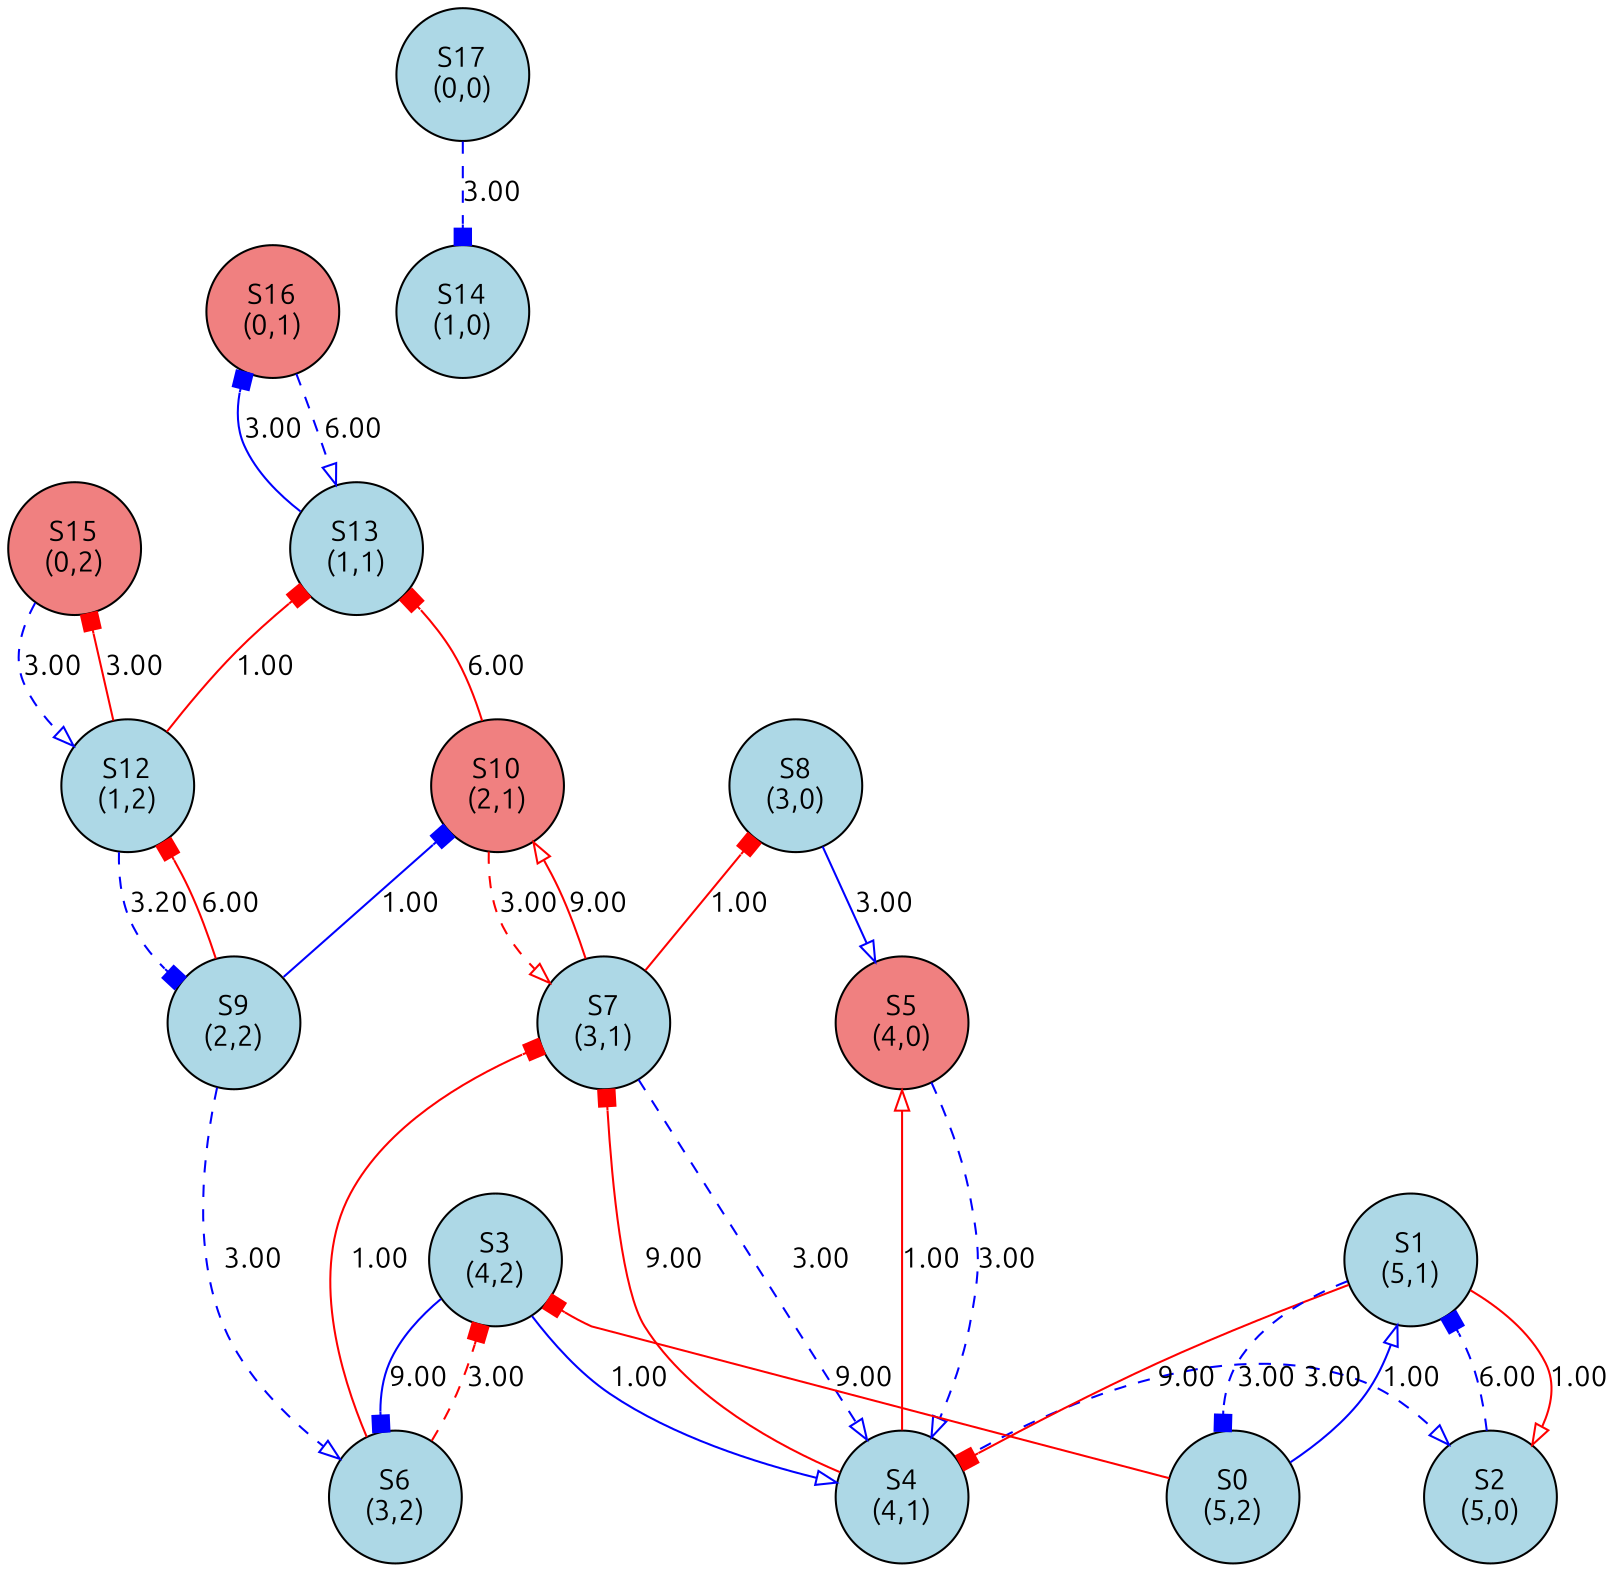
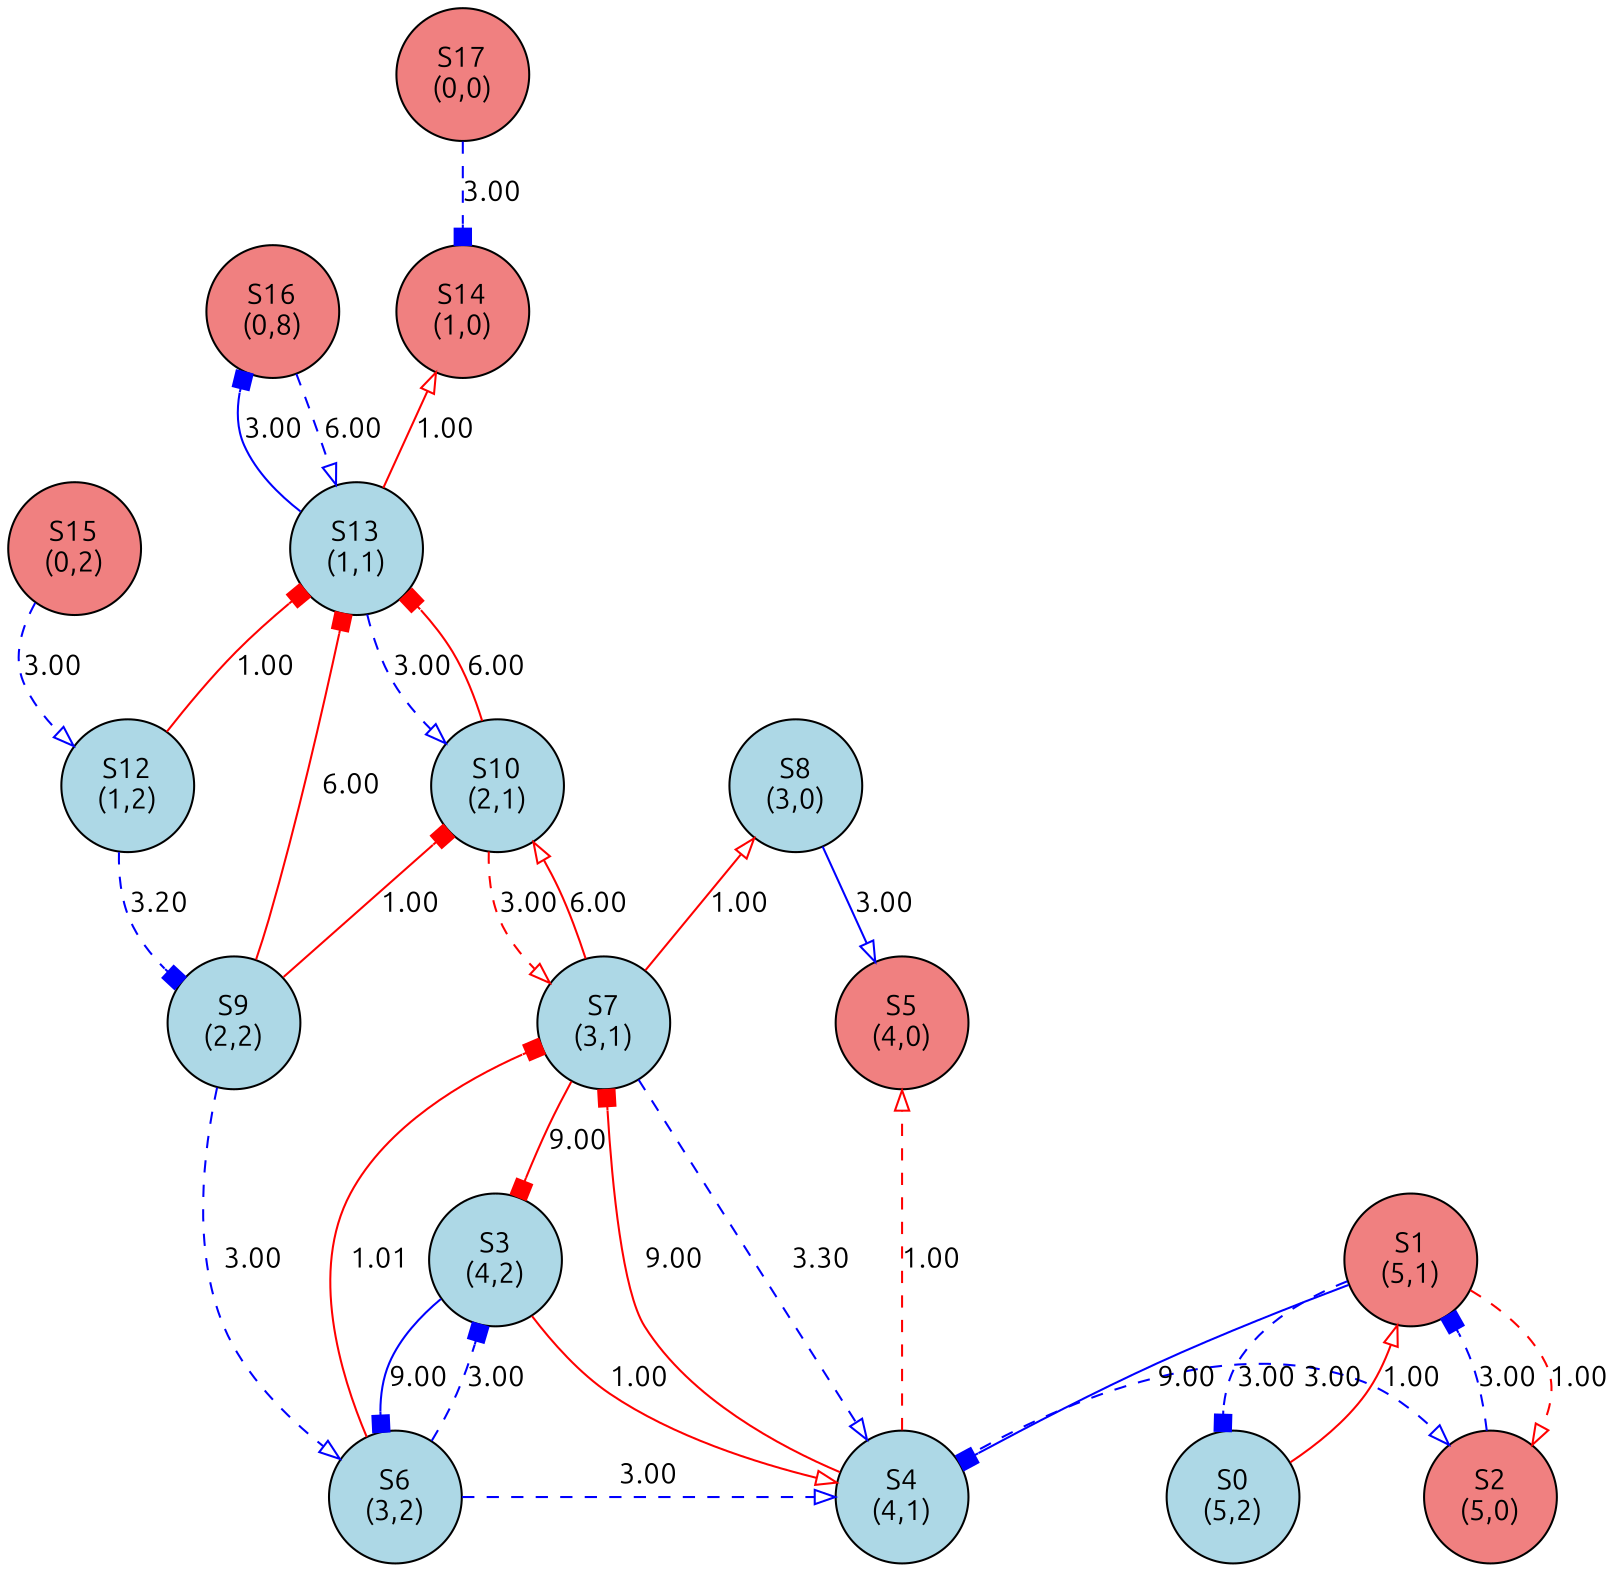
(463, 75) -> (463, 75)
(273, 312) -> (273, 312)
(463, 312) -> (463, 312)
none -> (405, 440)
(103, 677) -> none
none -> (390, 677)
(498, 786) -> (498, 786)
(599, 904) -> (599, 904)
(197, 908) -> (301, 798)
(358, 911) -> (358, 911)
(693, 912) -> (693, 912)
(977, 1250) -> (638, 1497)
(380, 1260) -> (380, 1260)
(821, 1260) -> (821, 1260)
(1411, 1260) -> (1411, 1260)
(902, 1270) -> (902, 1270)
(1535, 1346) -> (1535, 1346)
(1160, 1362) -> (1160, 1362)
(1508, 1378) -> (1508, 1378)
(457, 1394) -> (457, 1394)
(866, 1399) -> (547, 1129)
(1351, 1412) -> (1351, 1412)
(659, 1422) -> (659, 1422)
(1490, 1497) -> (1490, 1497)
